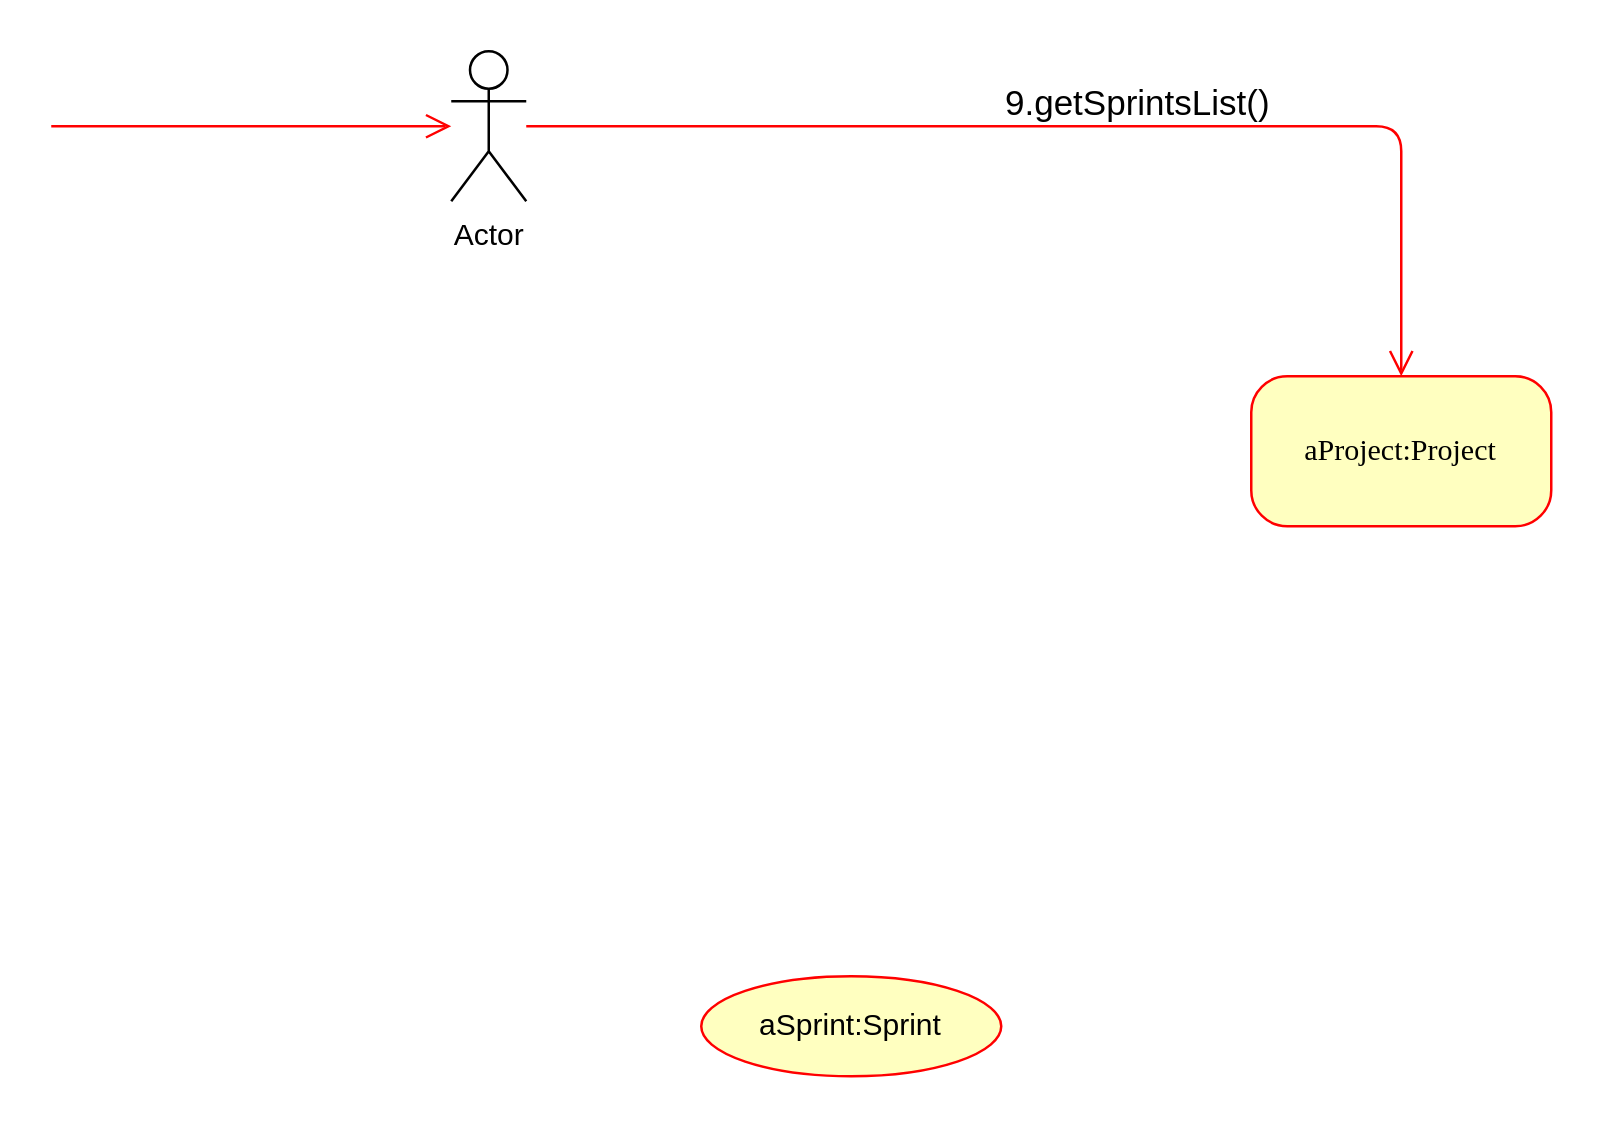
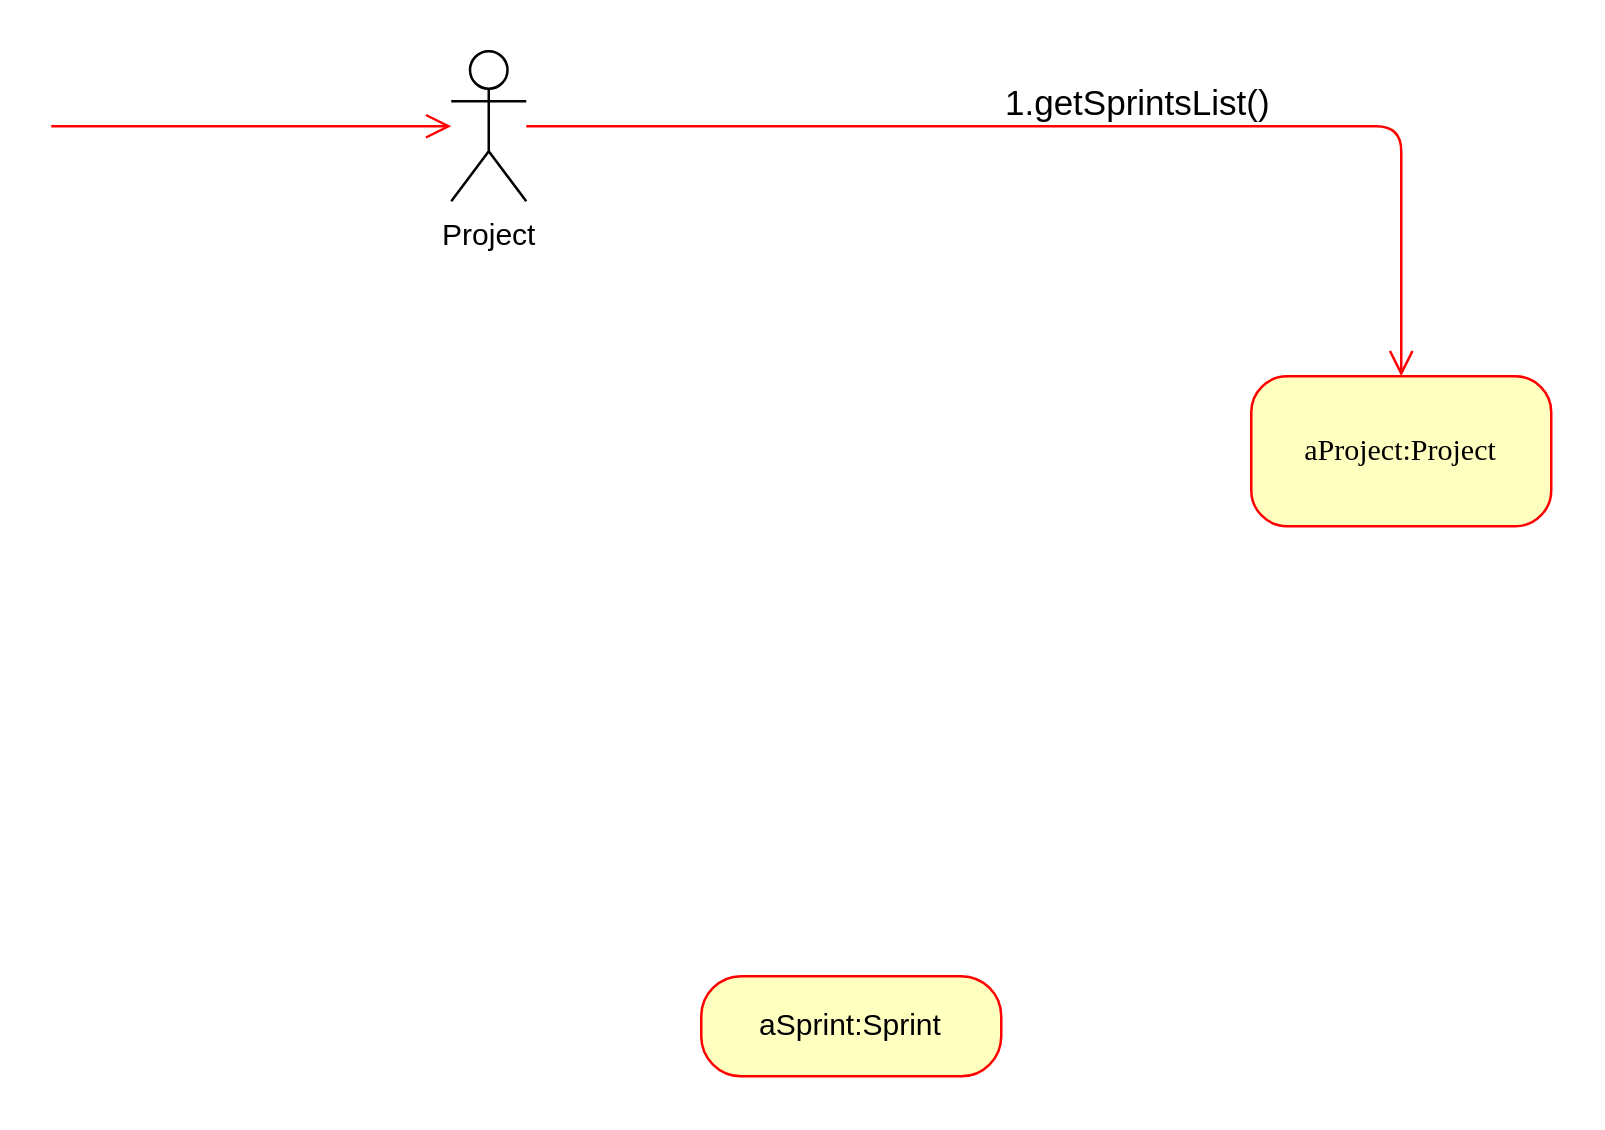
(1169, 105) -> (1169, 105)
(490, 237) -> (490, 237)
(851, 1026) -> (851, 1026)
